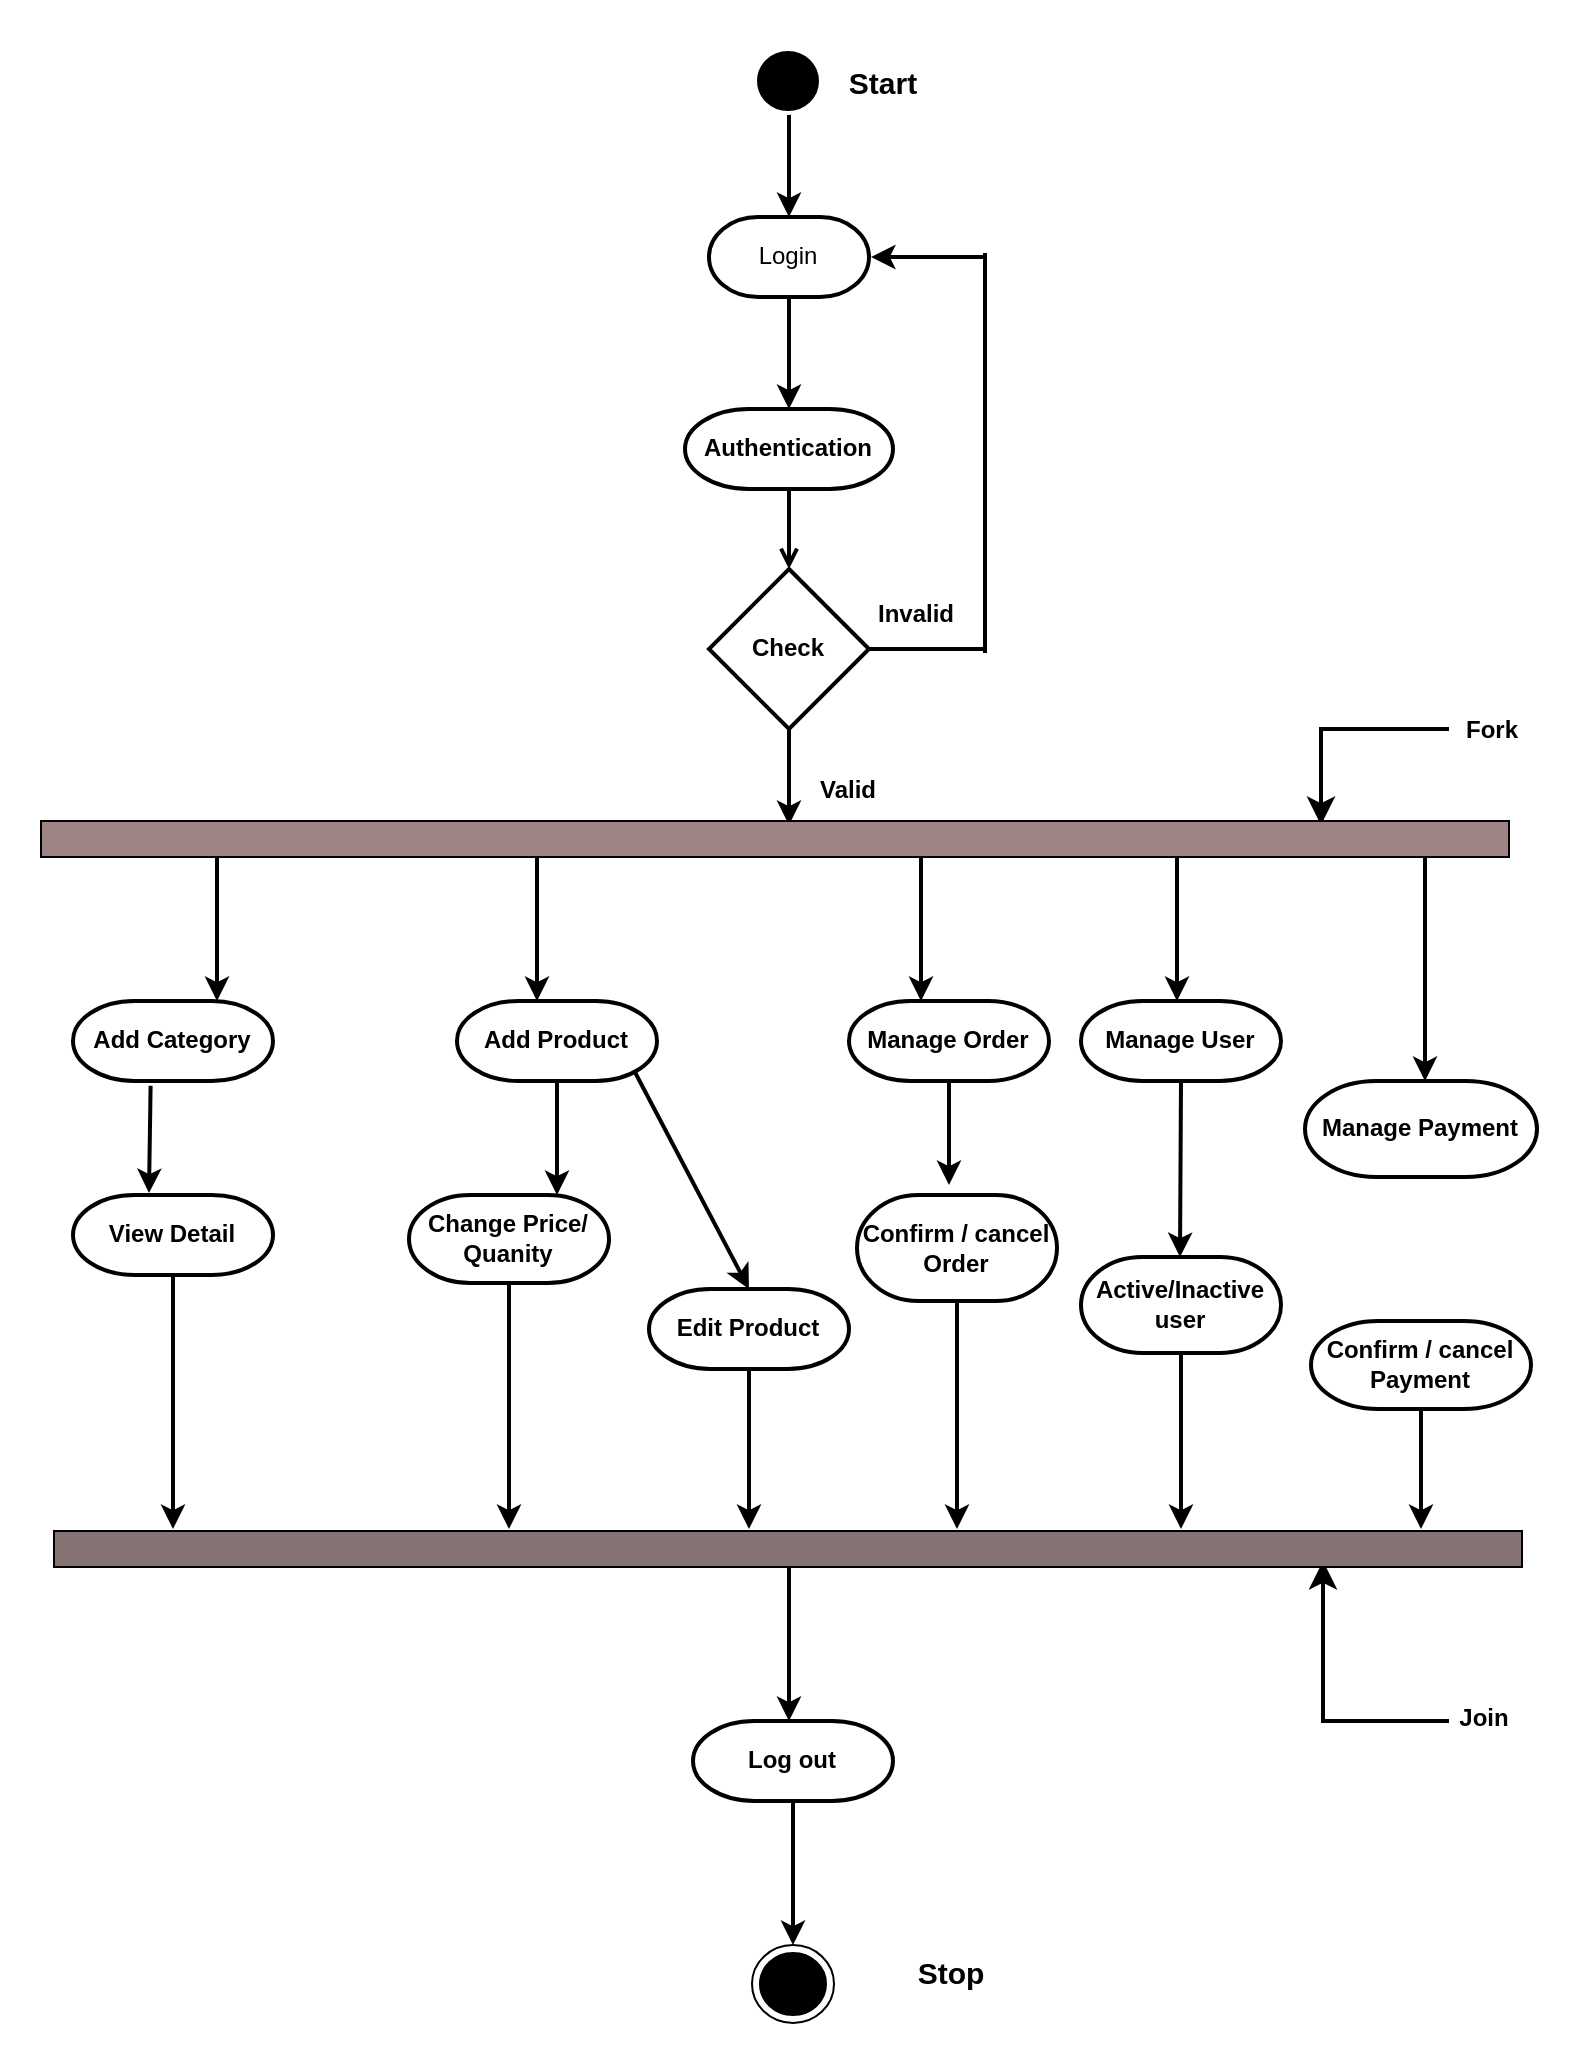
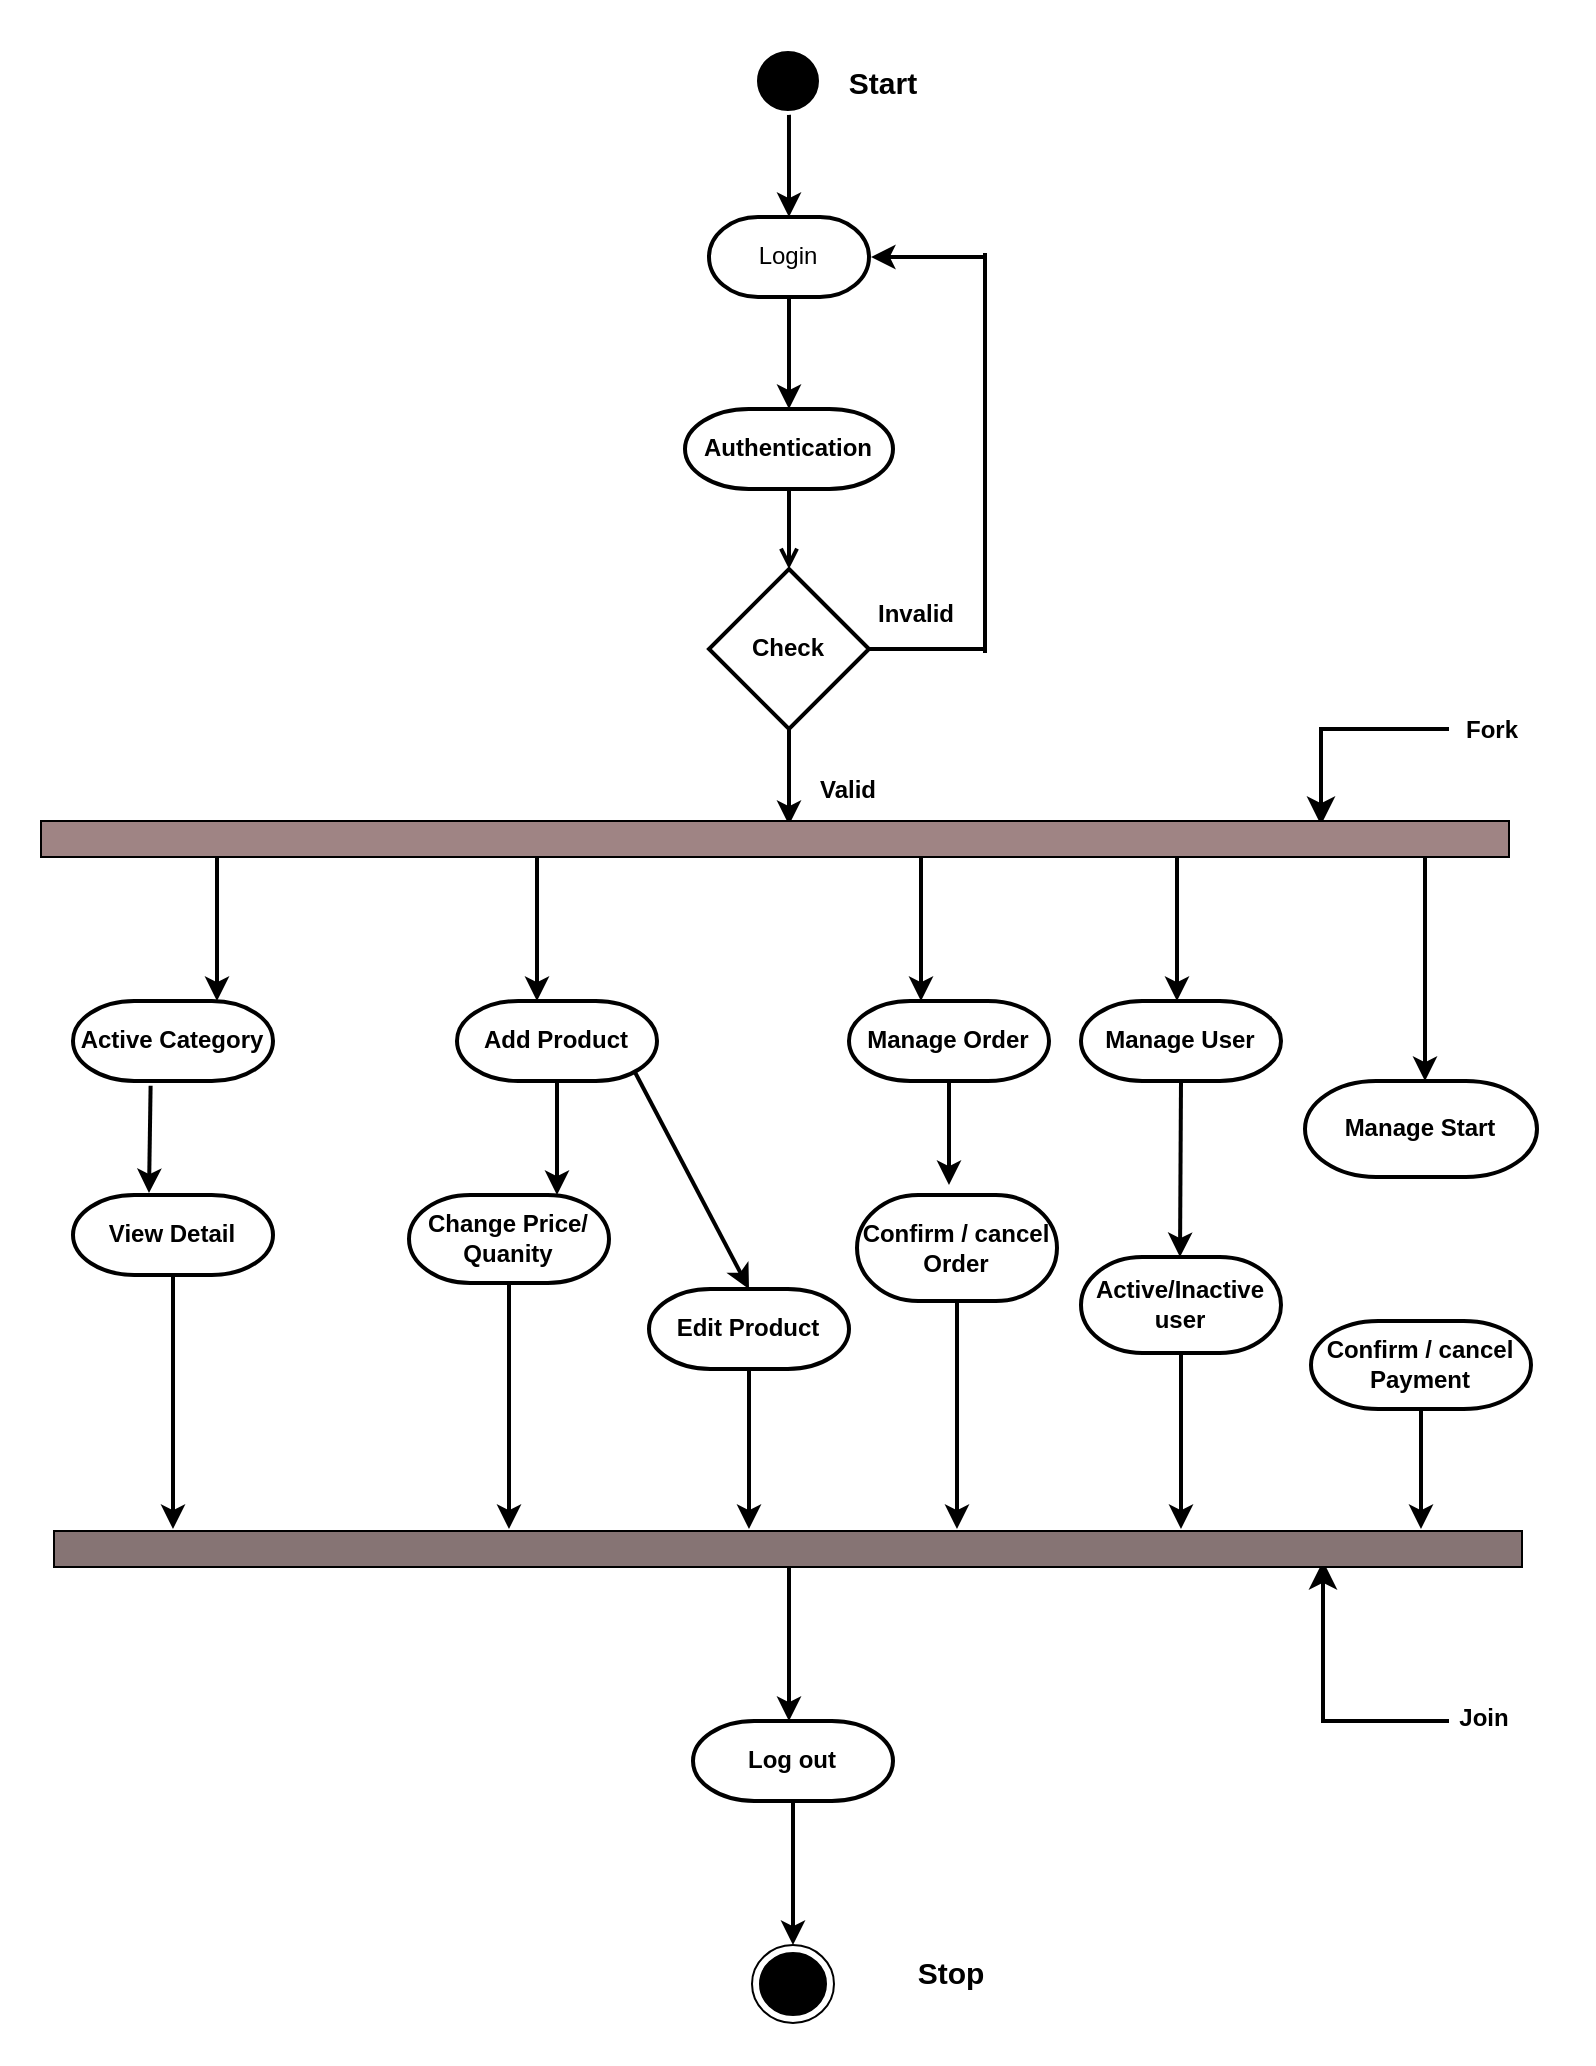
(173, 1041) -> (173, 1041)
(1421, 1129) -> (1421, 1129)
